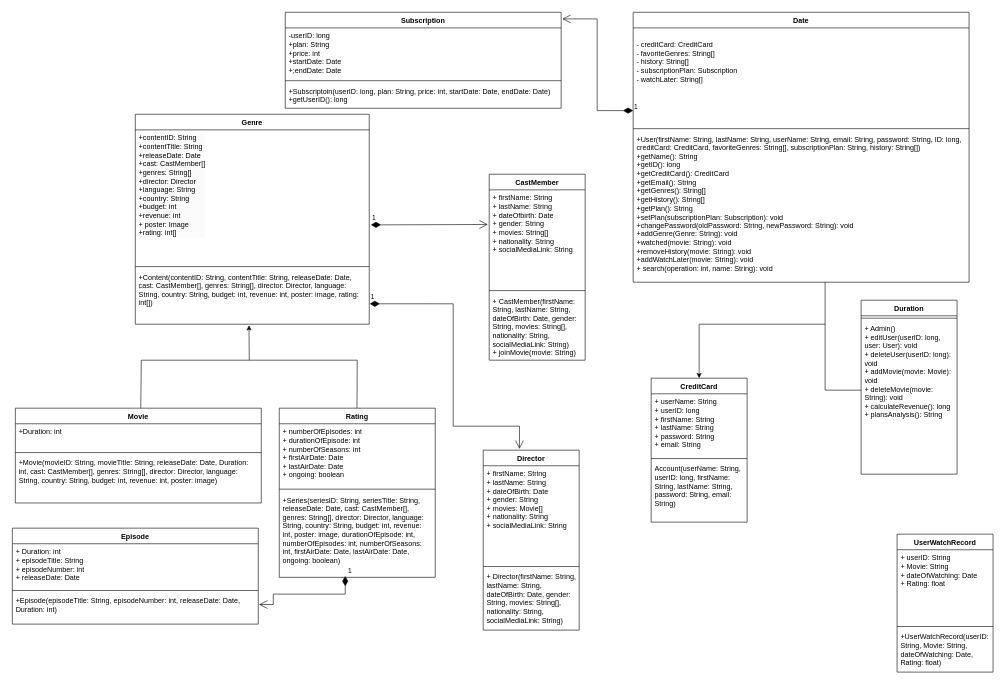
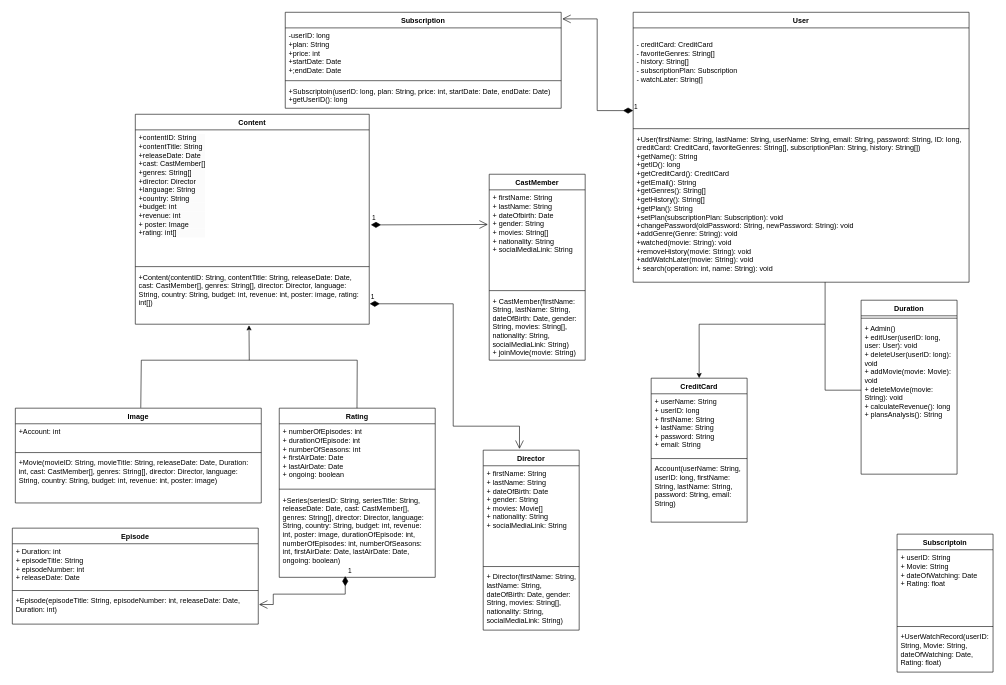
(801, 21) -> (801, 21)
(252, 123) -> (252, 123)
(138, 417) -> (138, 417)
(43, 432) -> (42, 432)
(945, 543) -> (945, 543)
